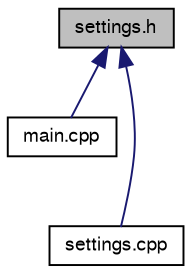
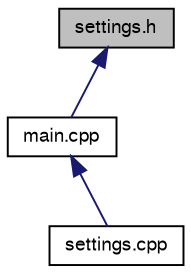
(135, 147) -> (94, 200)
